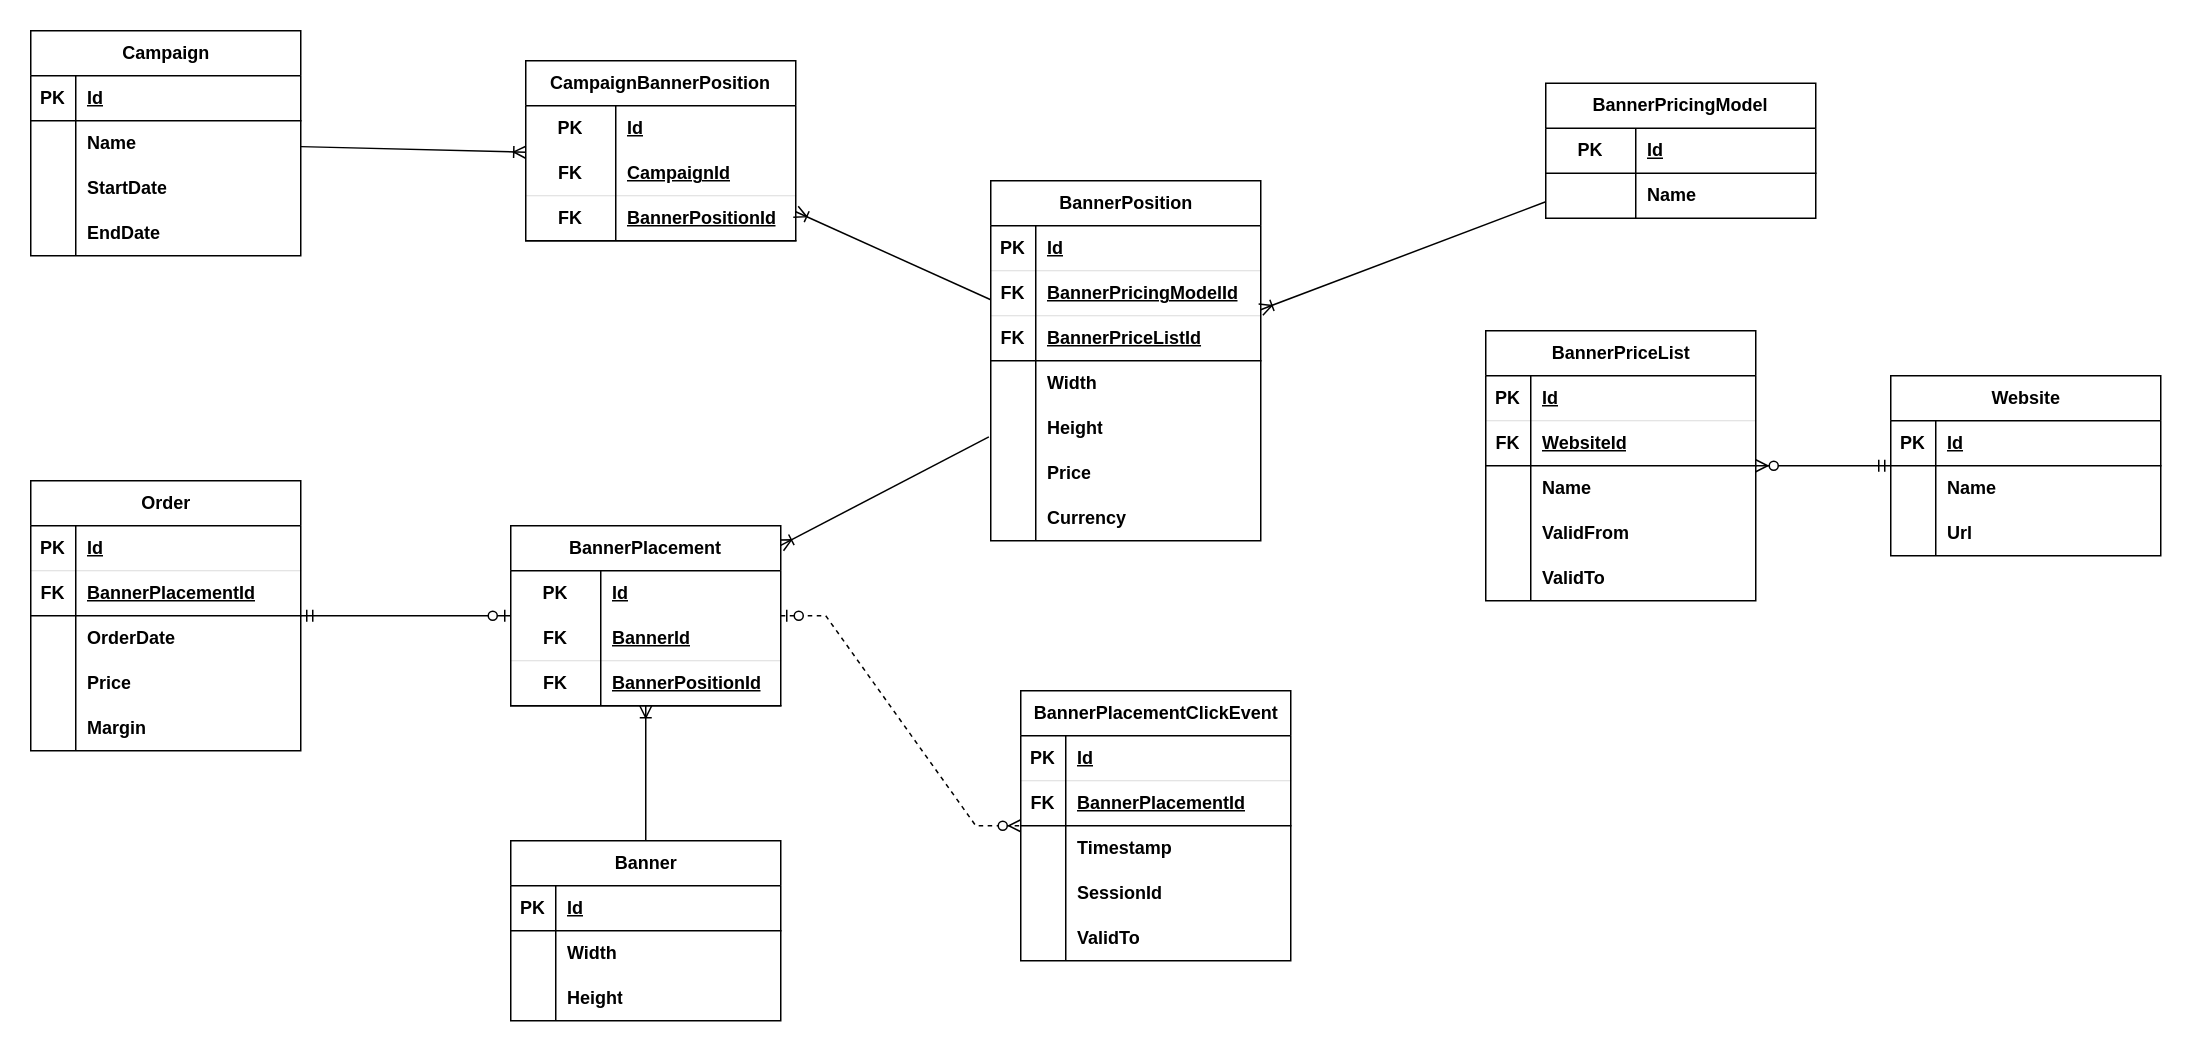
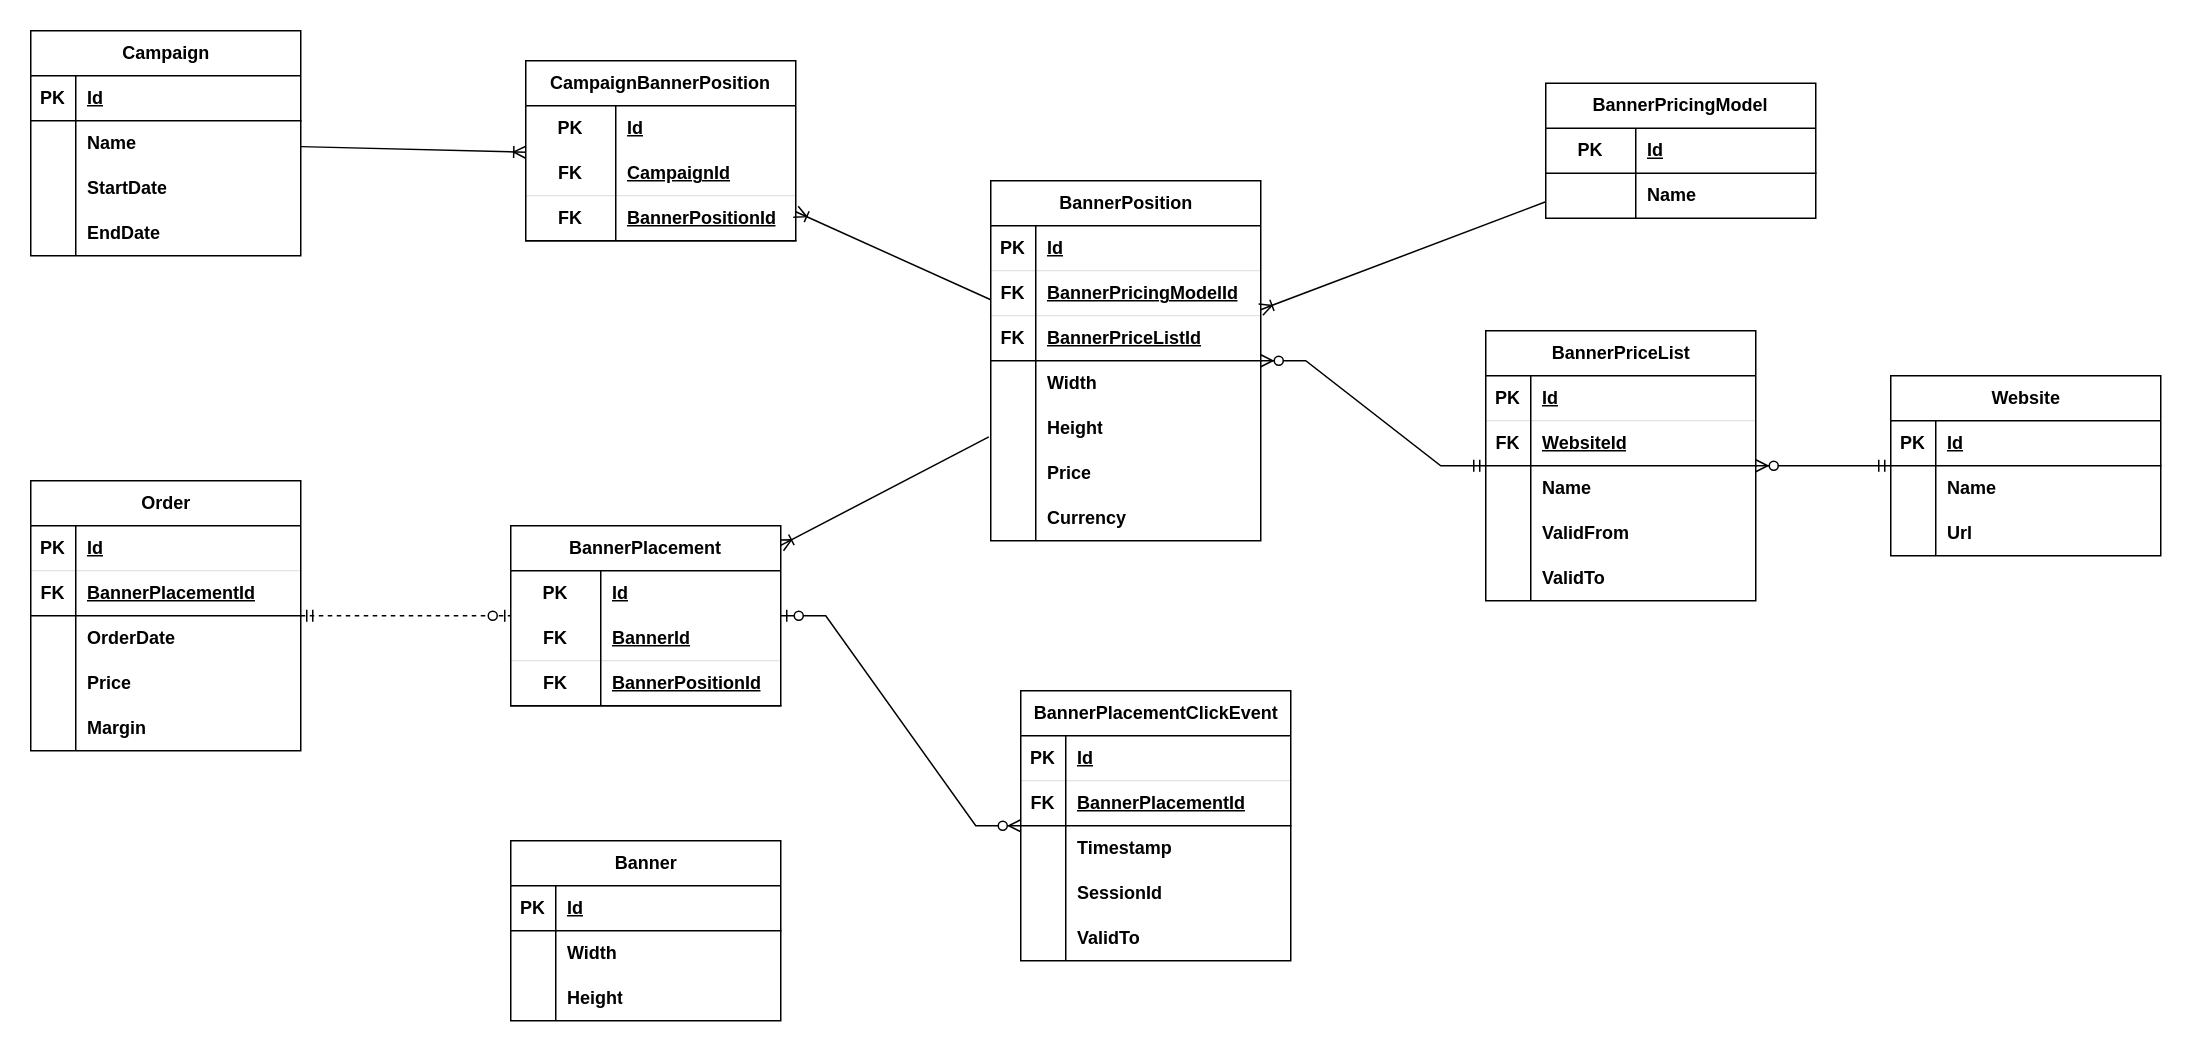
none -> (1373, 413)
(405, 616) -> (405, 616)
(900, 720) -> (900, 720)
(646, 775) -> none
